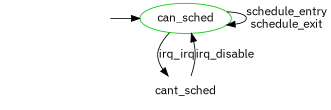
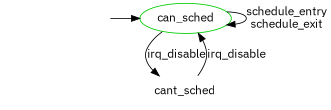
(177, 55) -> (176, 55)
